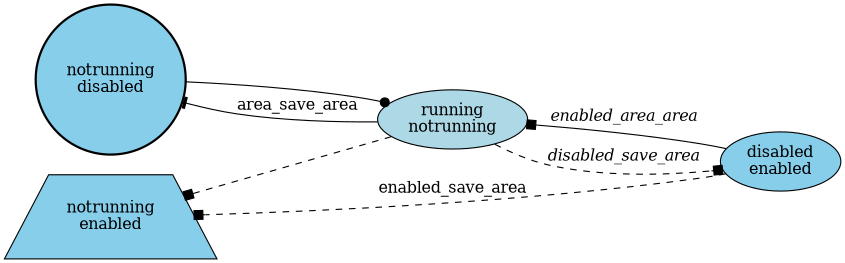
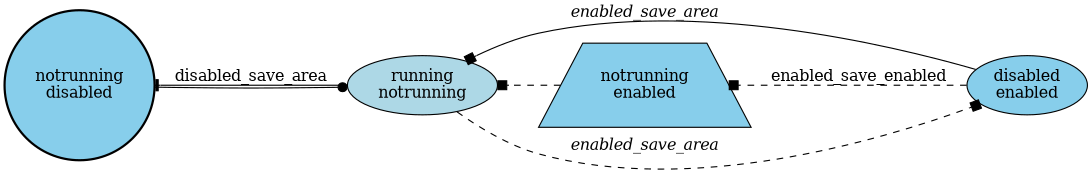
(297, 106) -> (251, 77)
(624, 117) -> (645, 13)
(624, 156) -> (645, 146)
(293, 165) -> (535, 85)
(453, 189) -> (859, 77)
